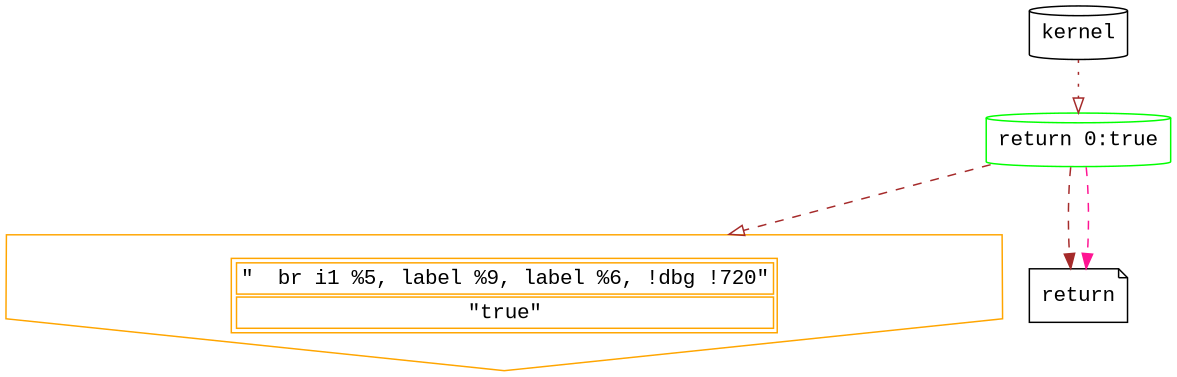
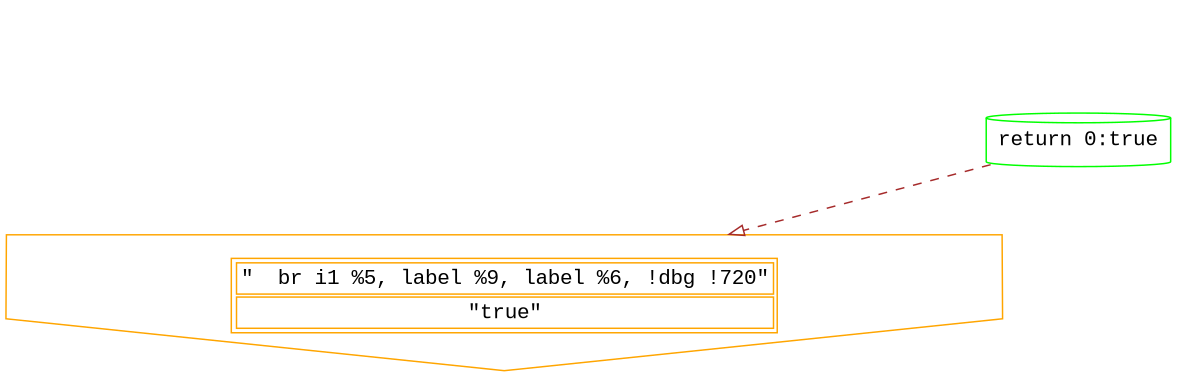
(1078, 33) -> none
(1078, 296) -> none
